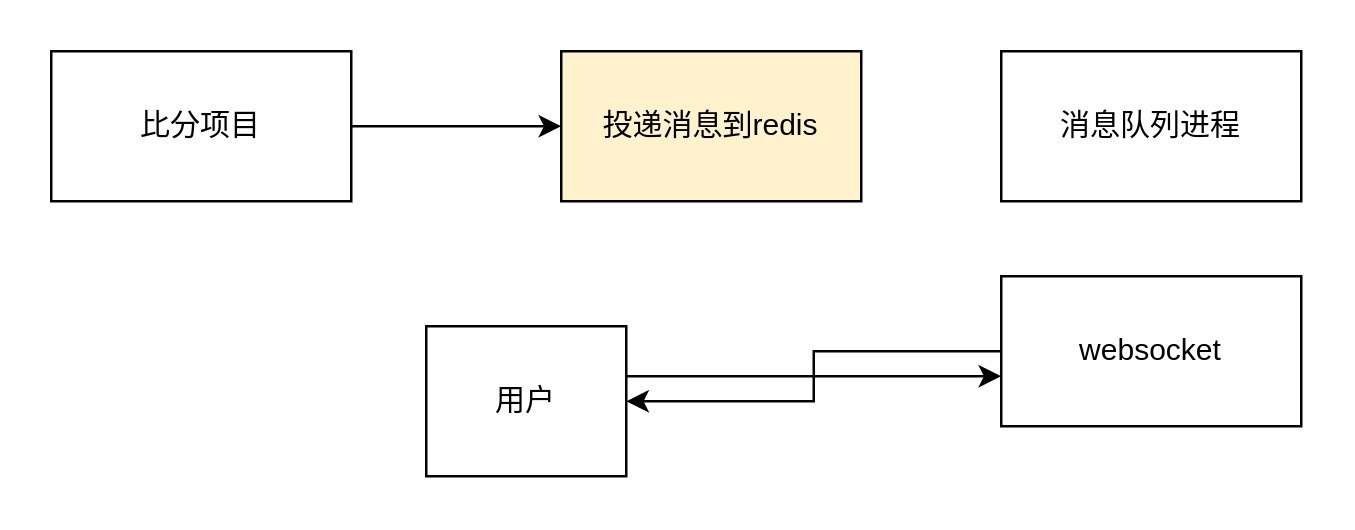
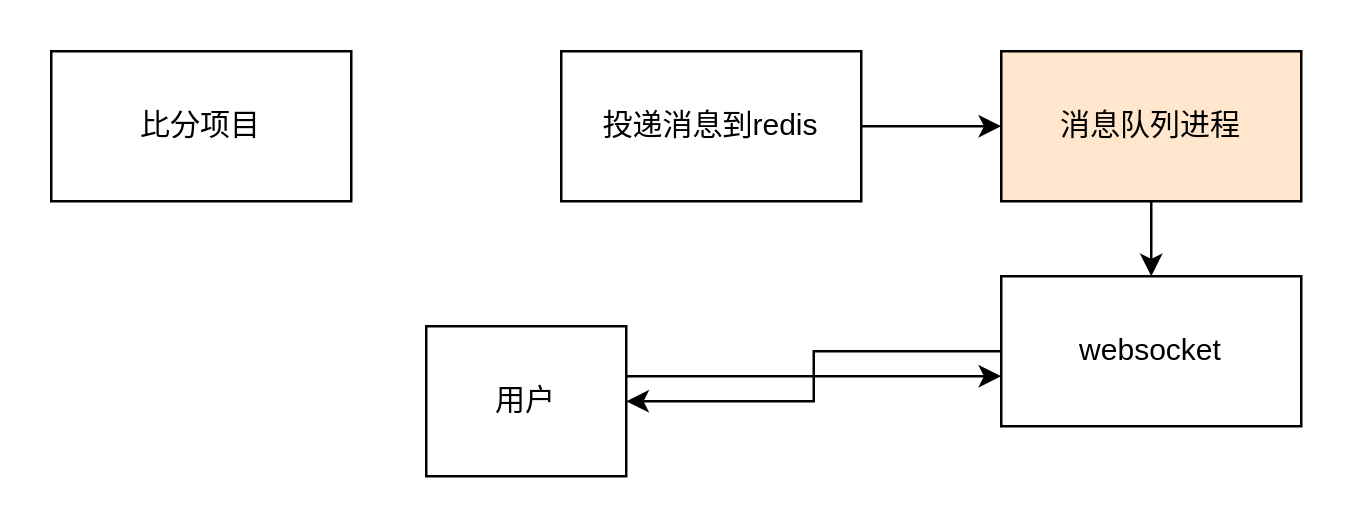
(448, 126) -> none
(711, 126) -> (711, 126)
none -> (923, 126)
(1151, 126) -> (1151, 126)
none -> (1151, 247)
